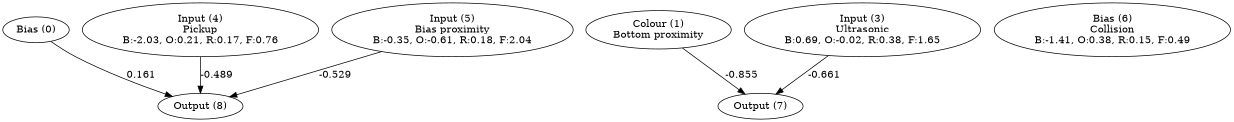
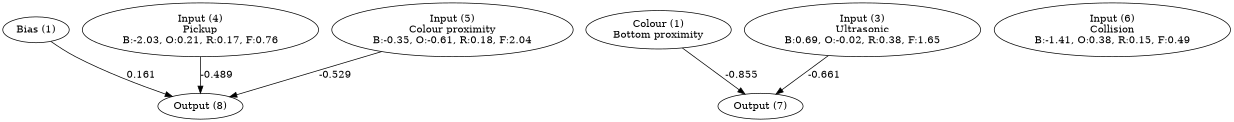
(36, 30) -> (36, 30)
(452, 30) -> (452, 30)
(1112, 30) -> (1112, 30)
